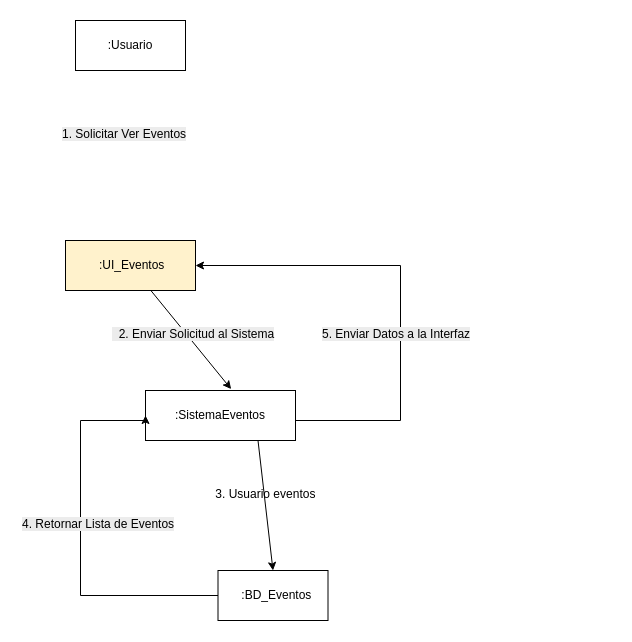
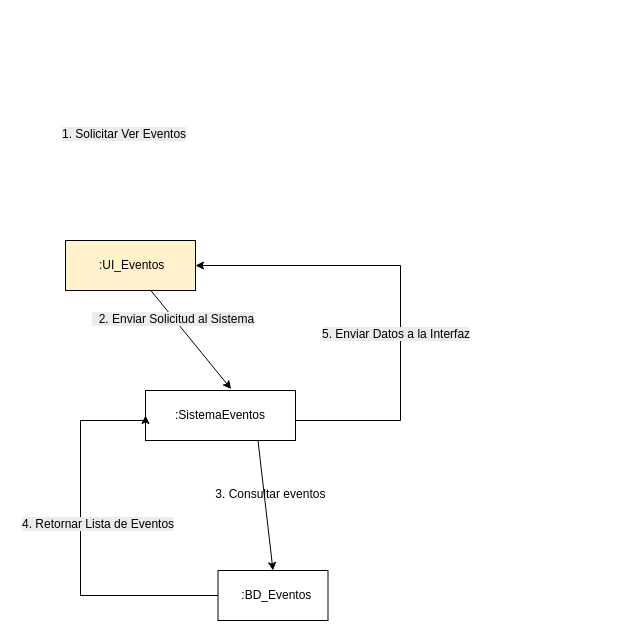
(131, 46) -> none
(211, 341) -> (191, 326)
(267, 495) -> (273, 495)
